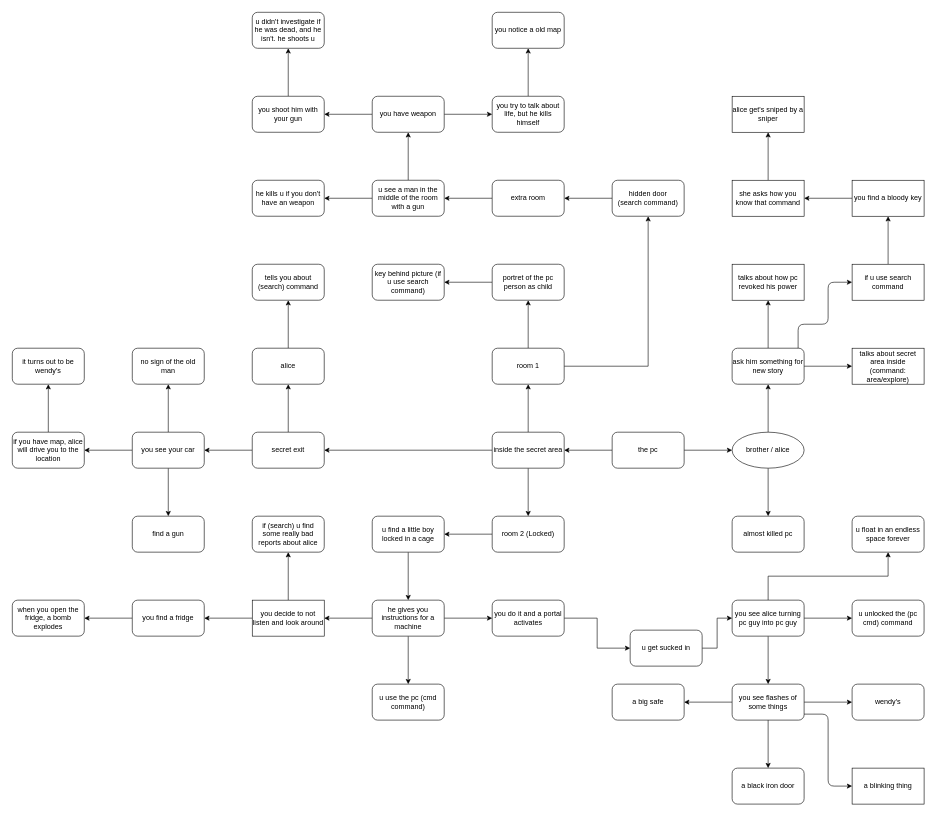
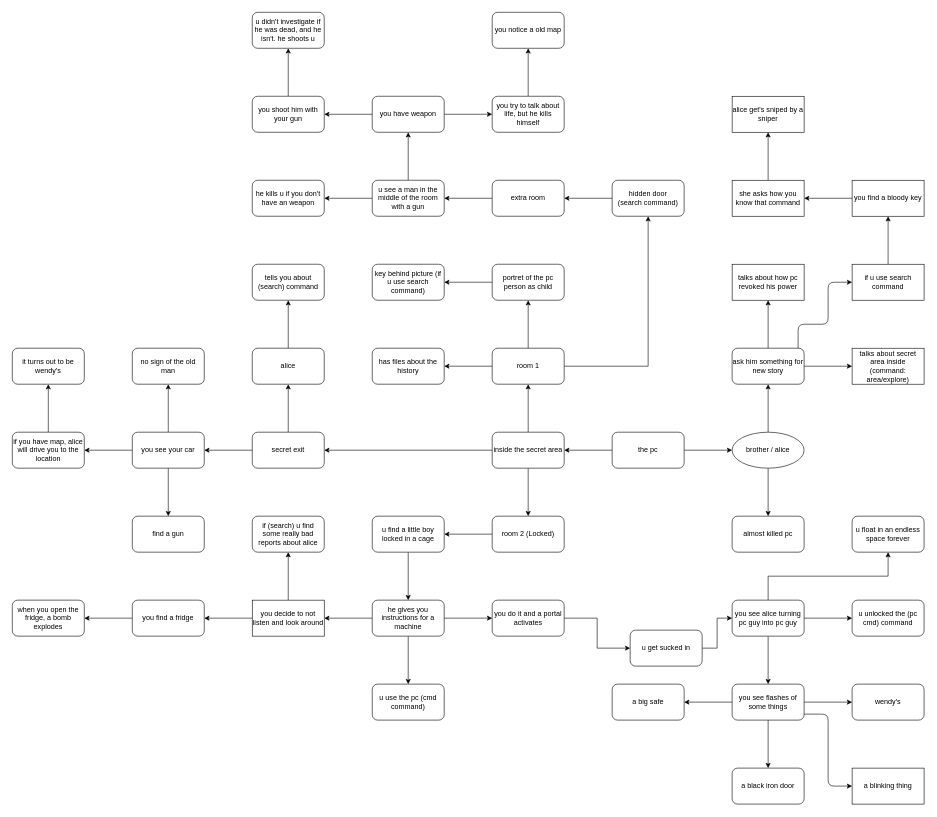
none -> (408, 366)
none -> (449, 366)
